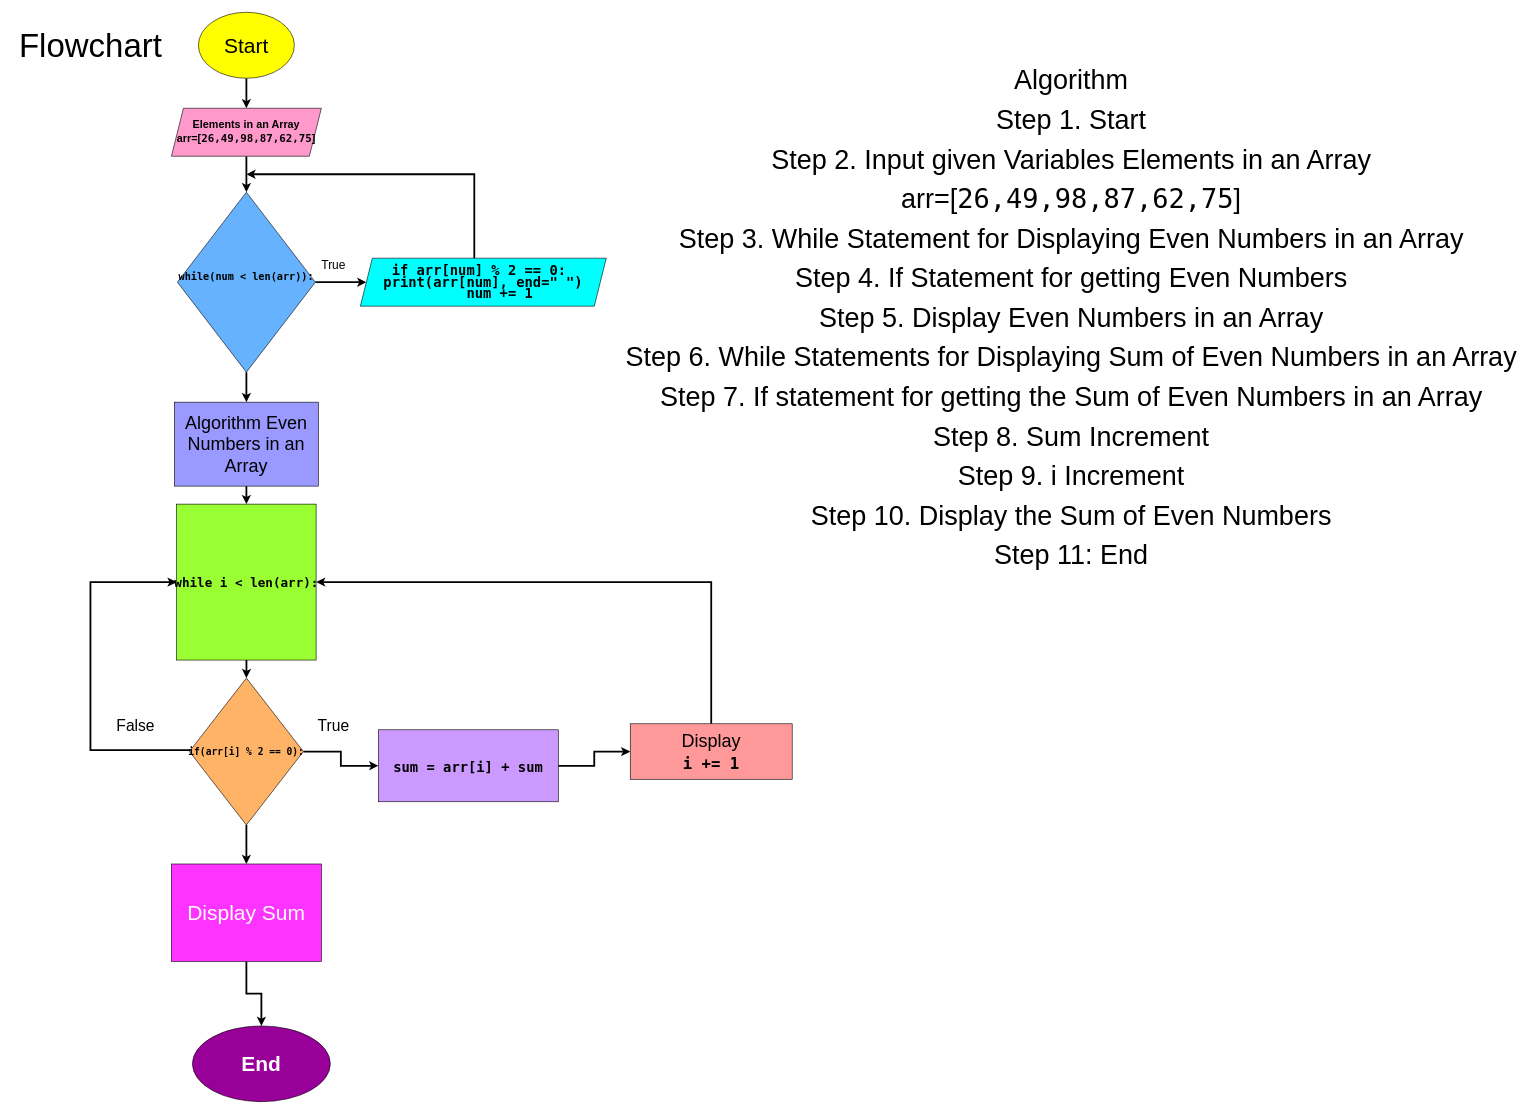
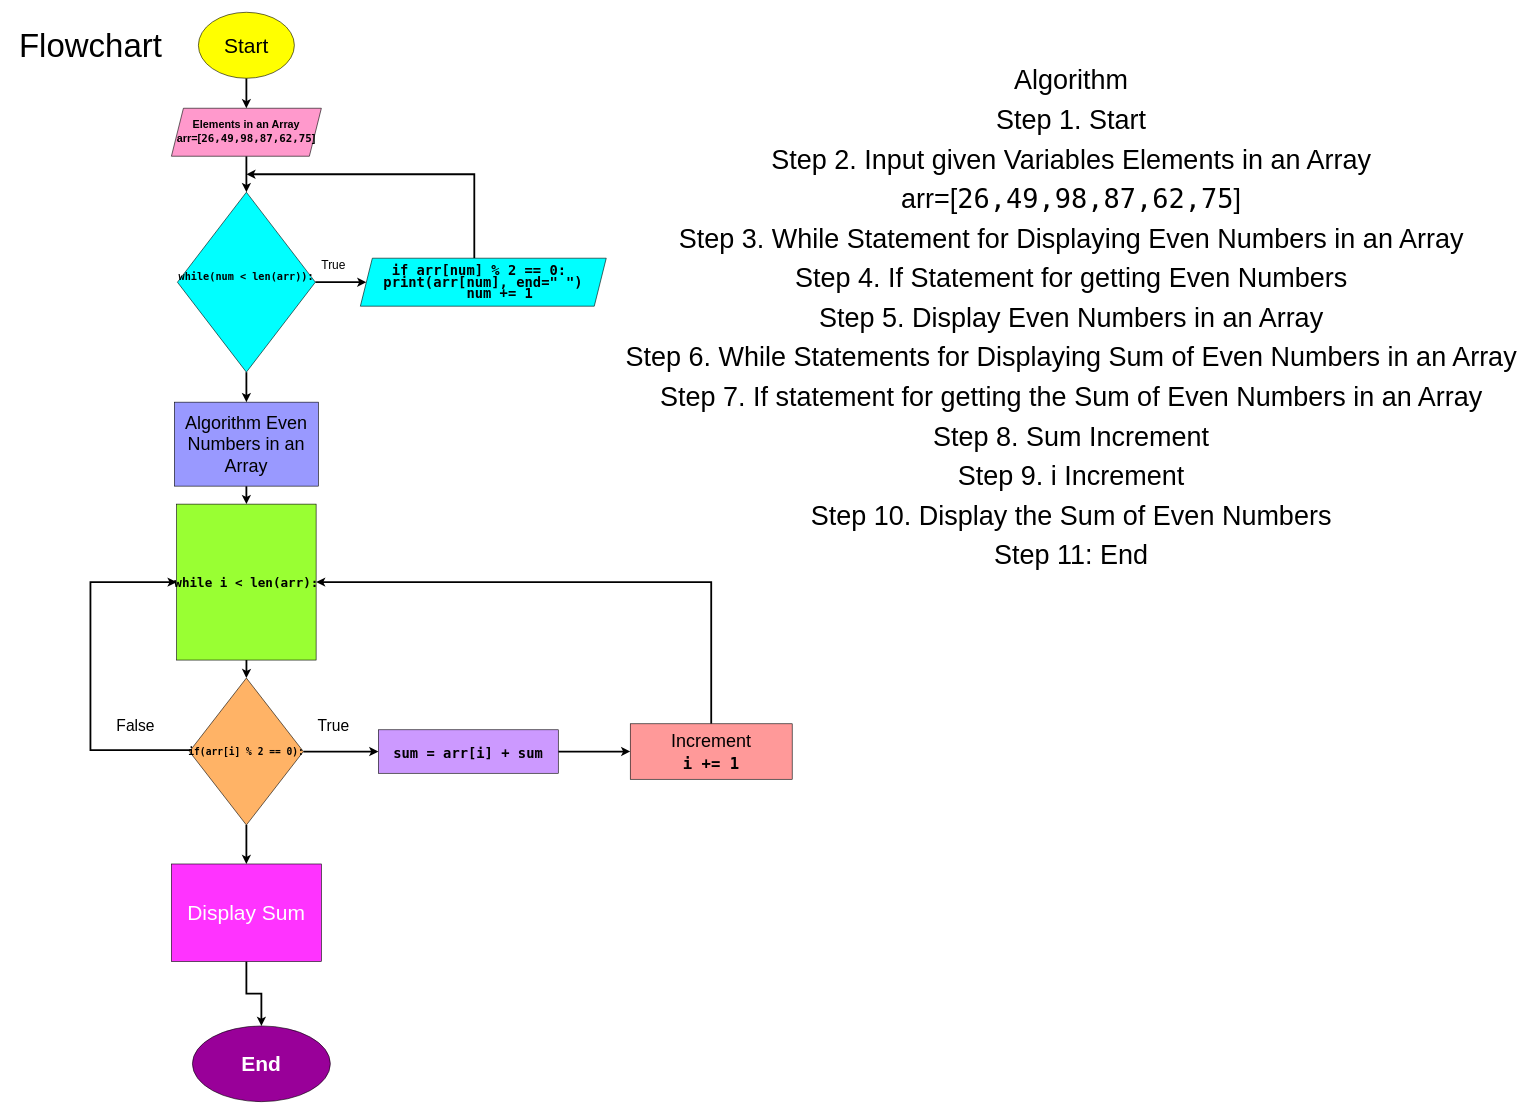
(246, 282) -> (246, 282)
(711, 752) -> (711, 752)
(468, 766) -> (468, 752)
